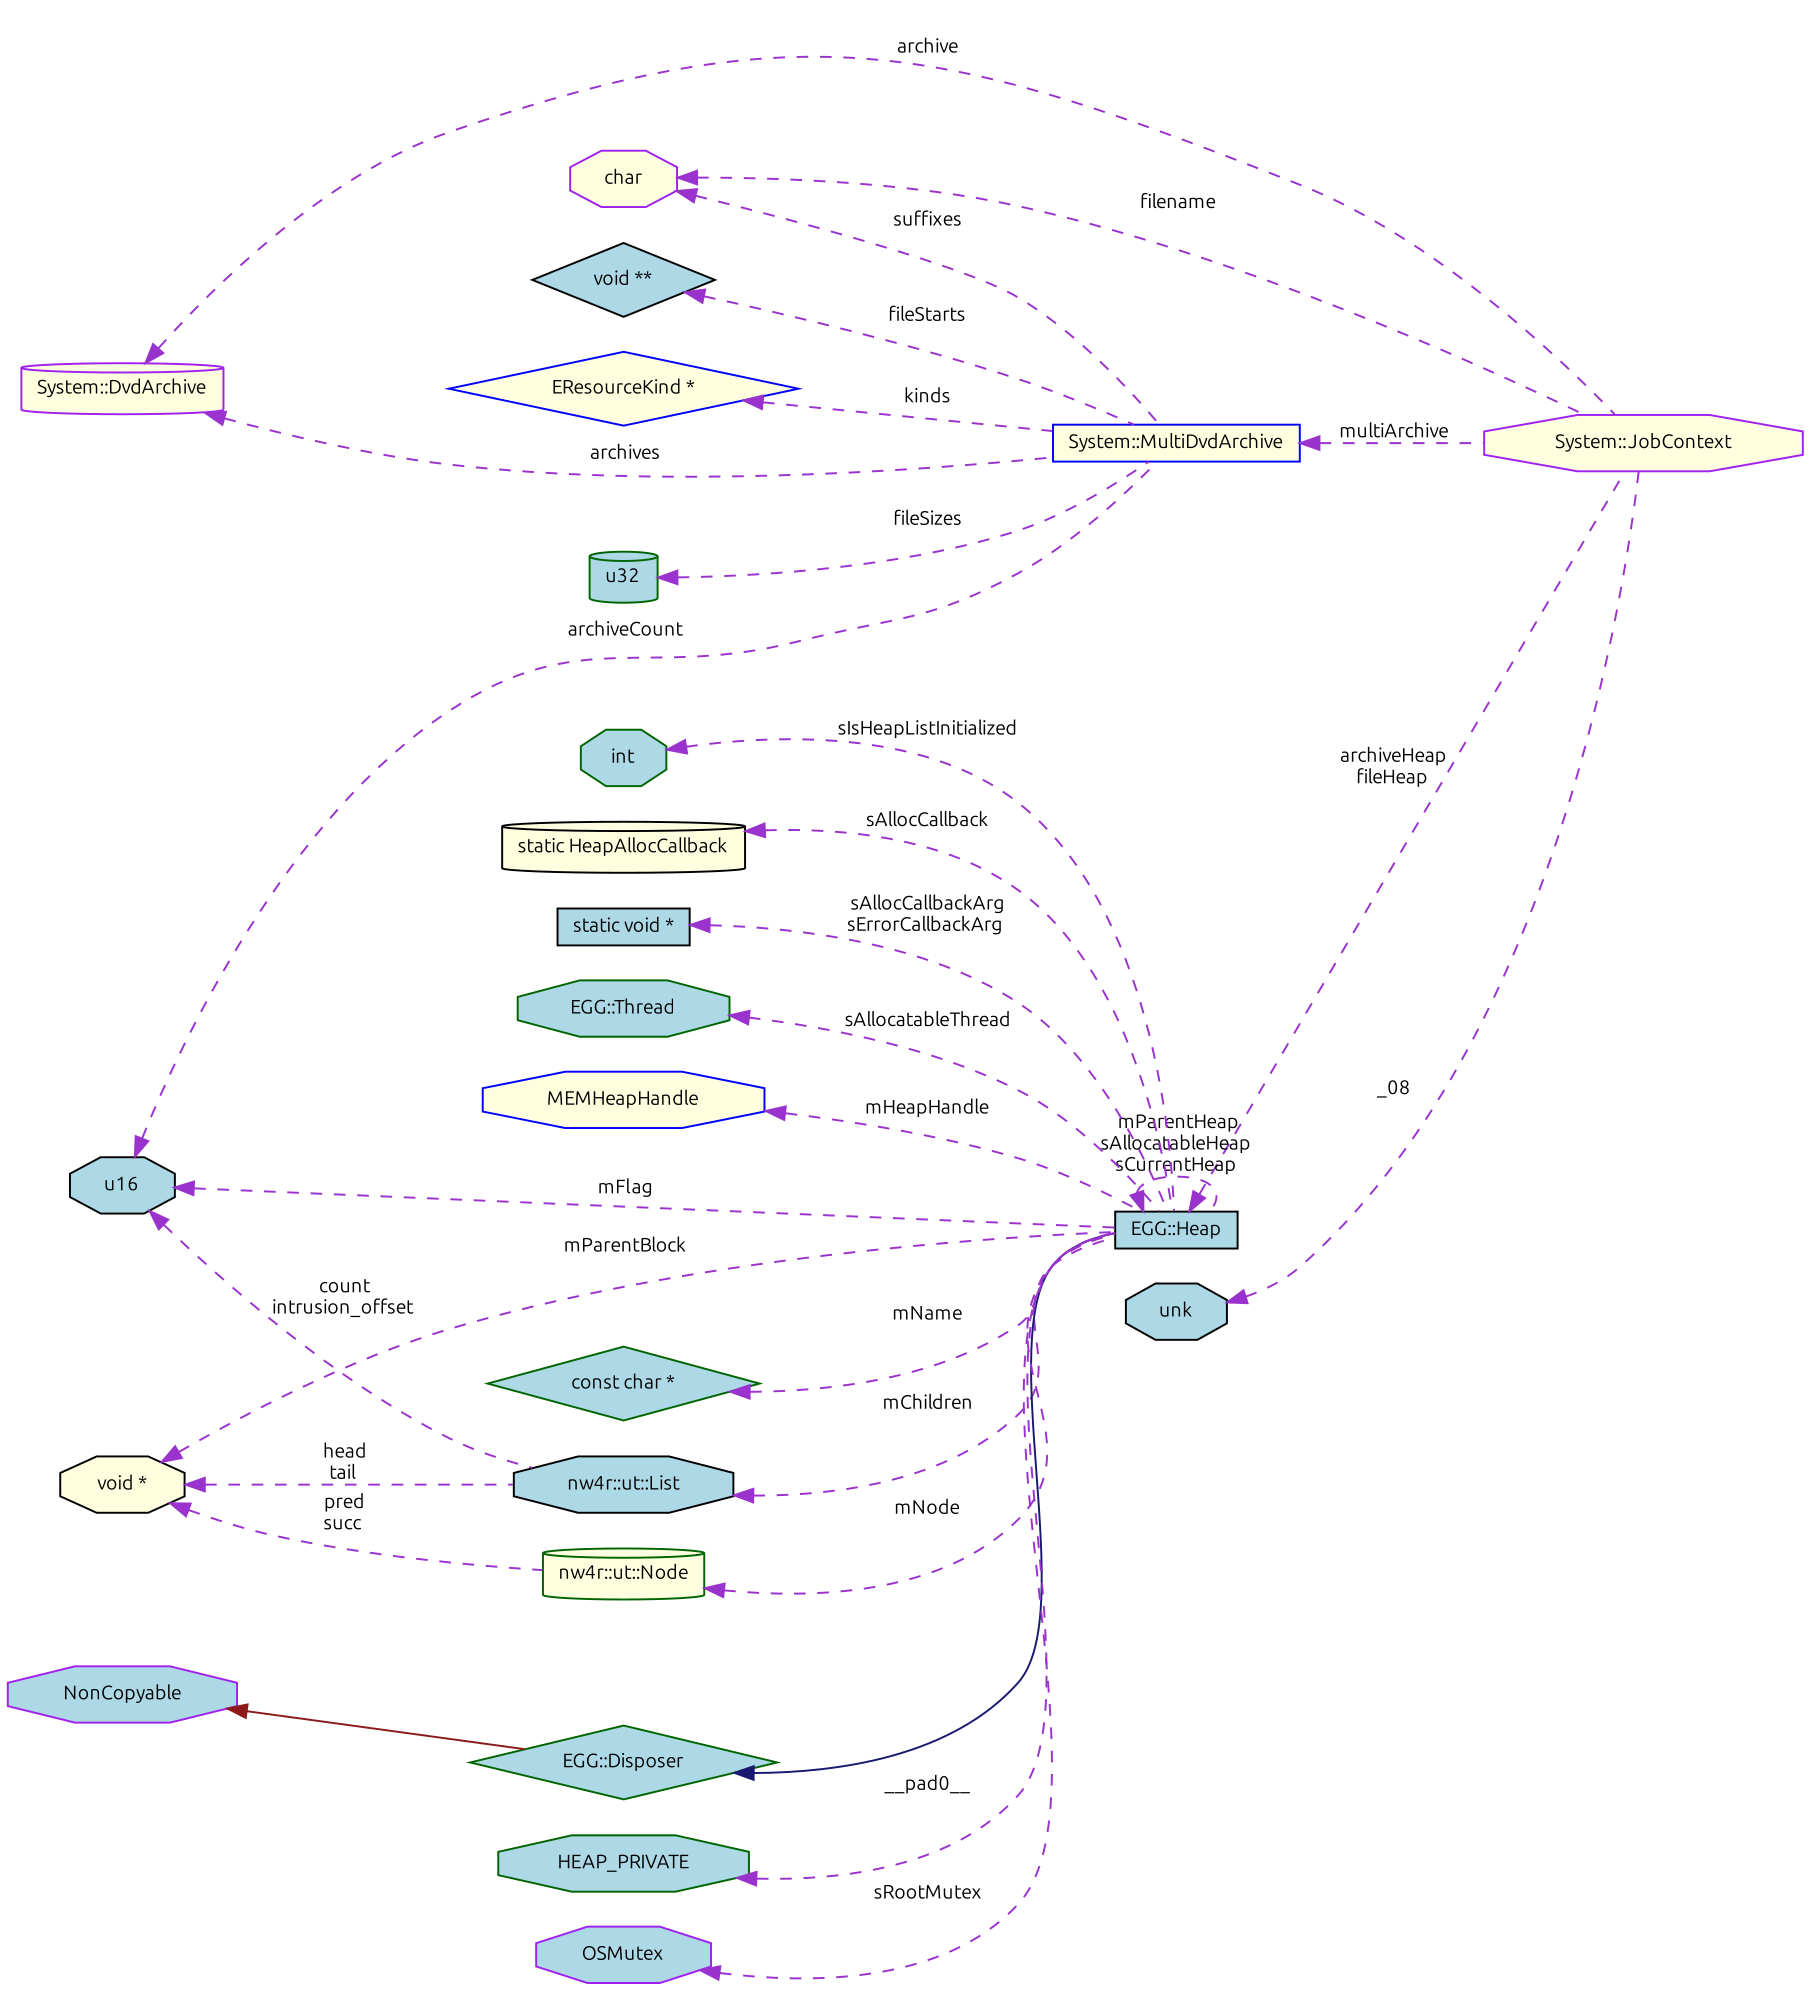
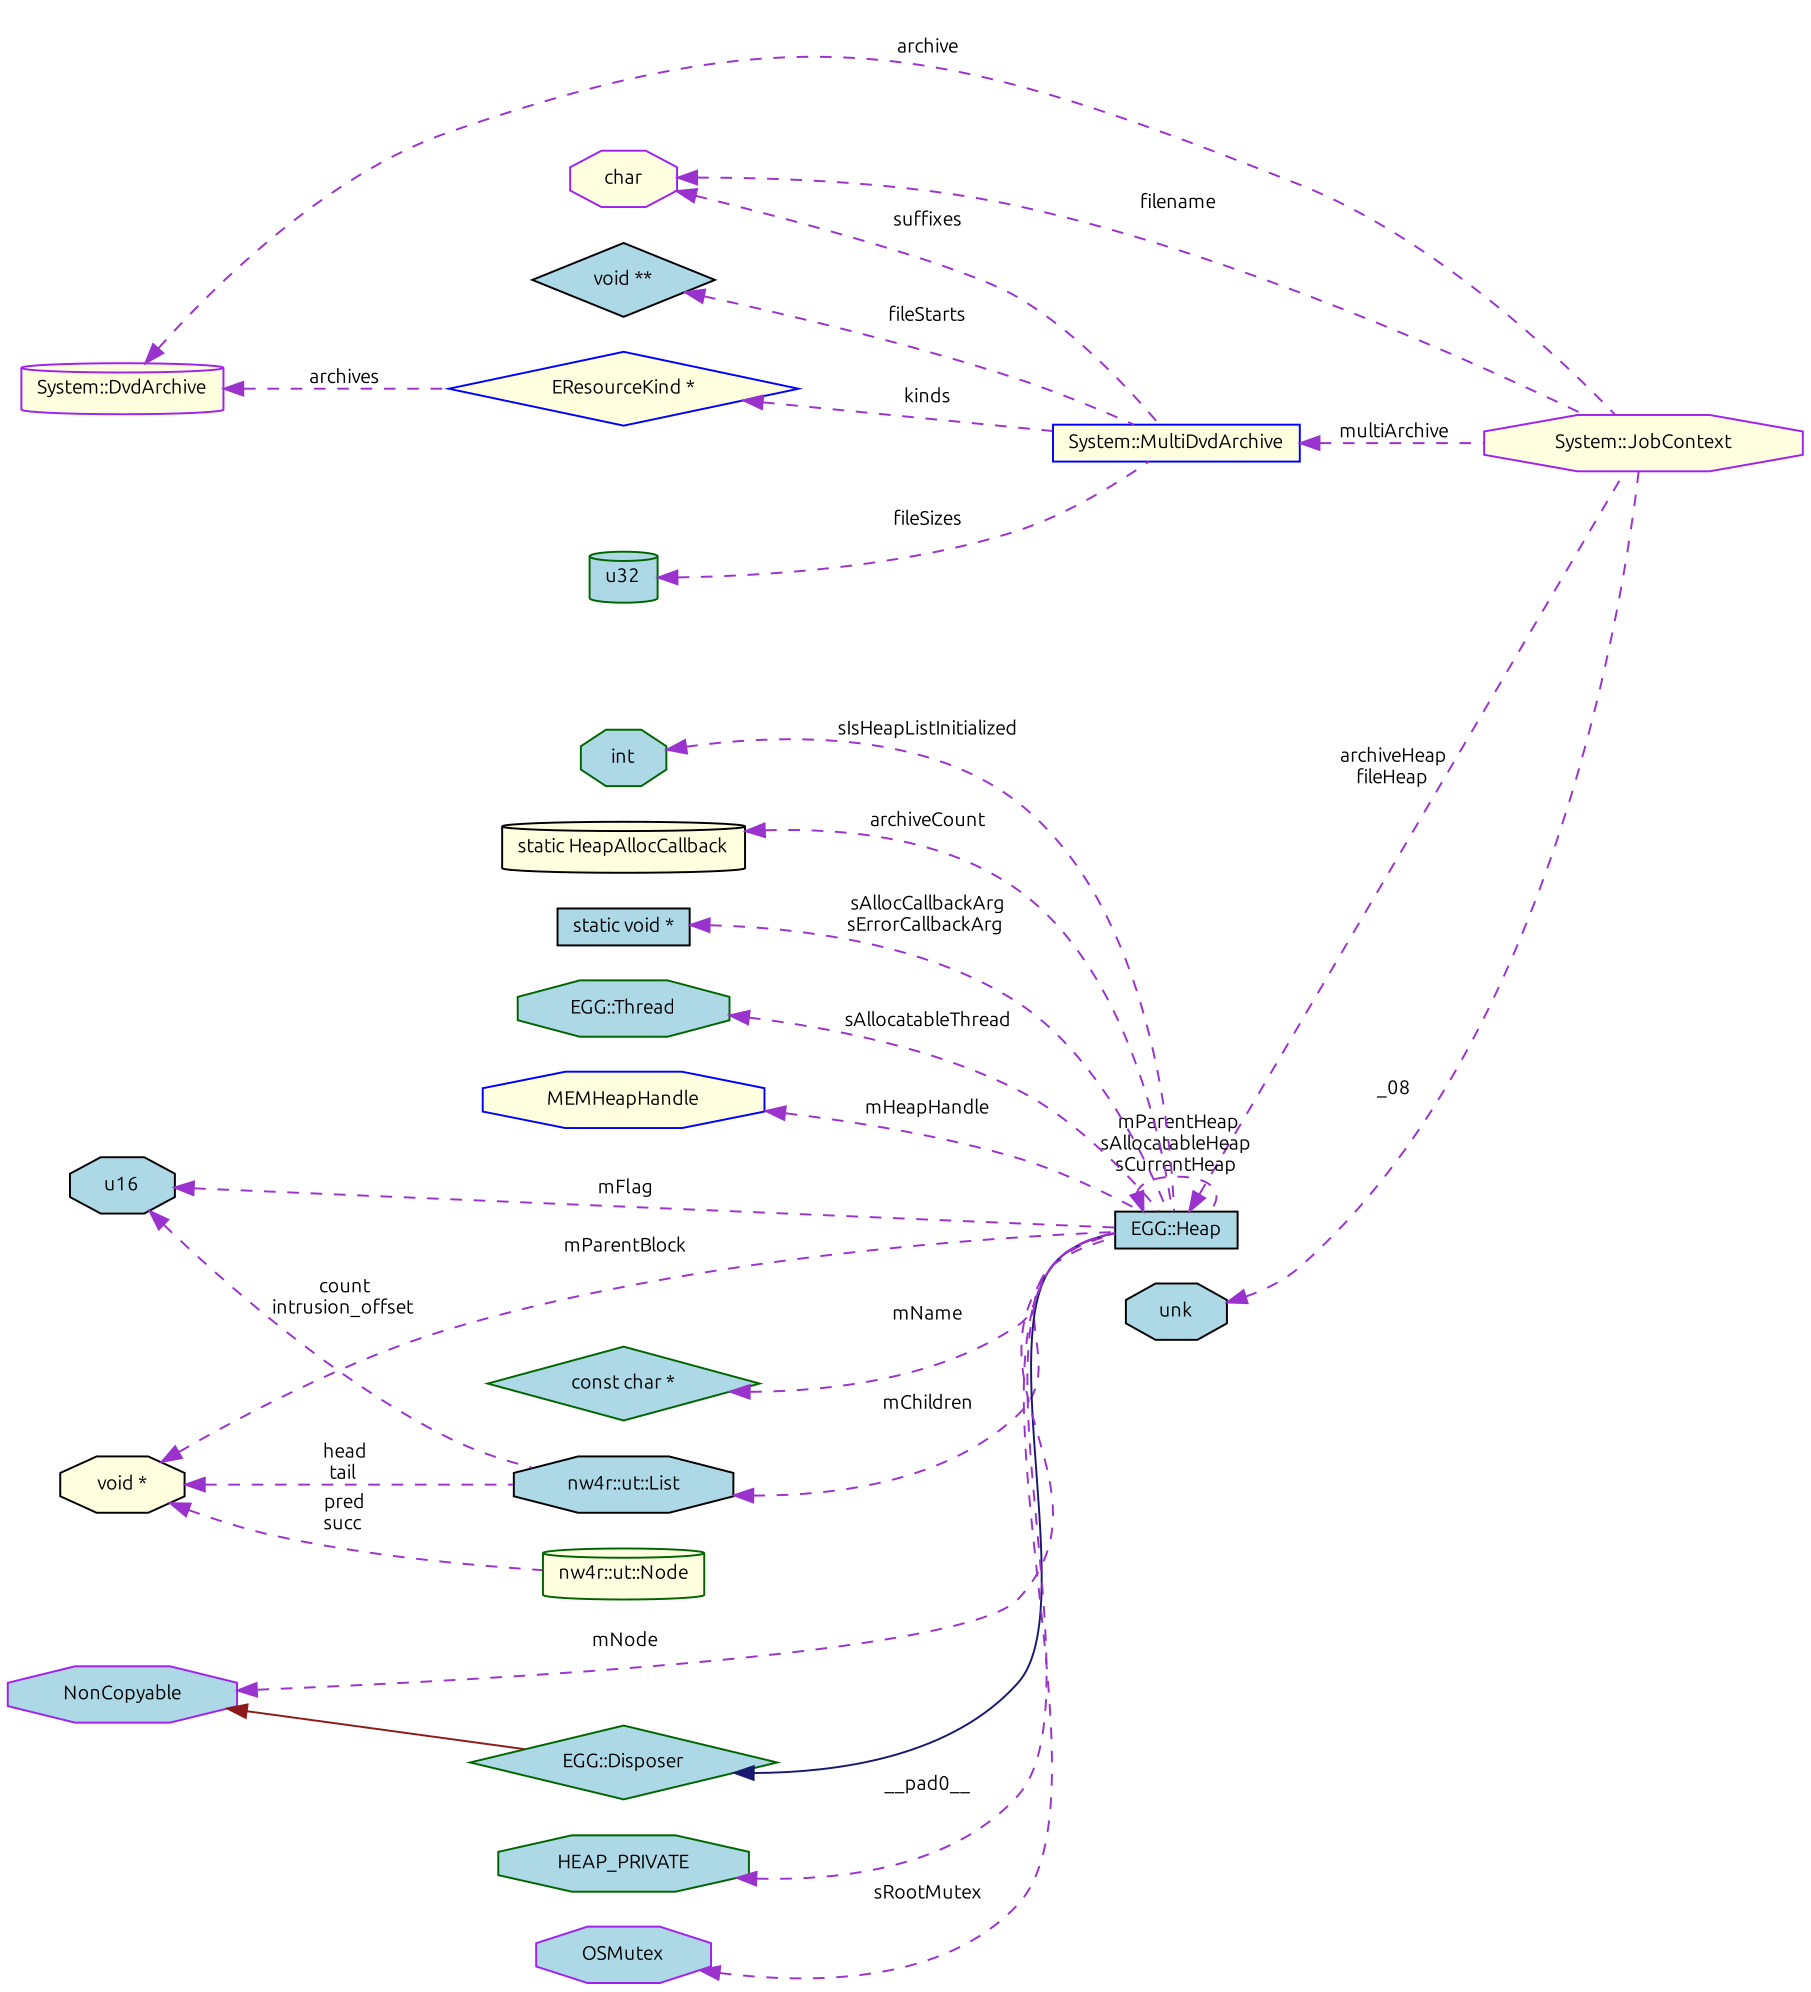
(636, 476) -> (346, 389)
(558, 665) -> none
(926, 821) -> (926, 821)
(1017, 1521) -> (853, 1644)
